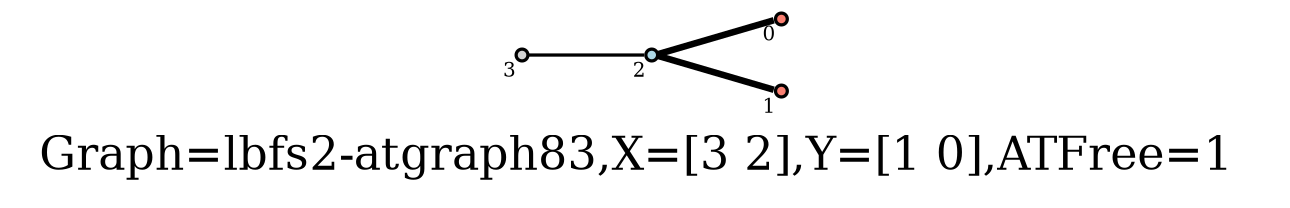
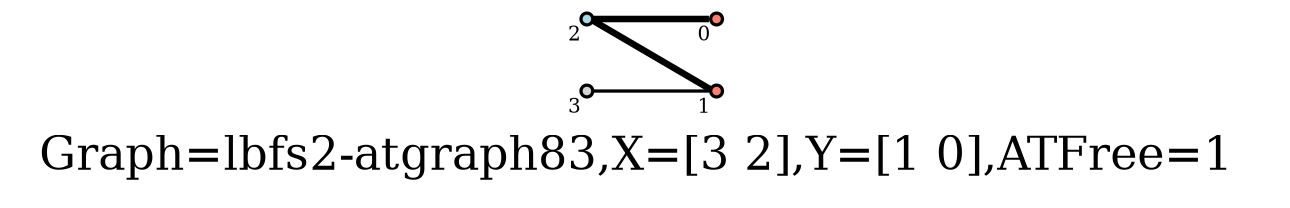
(586, 55) -> (651, 91)
